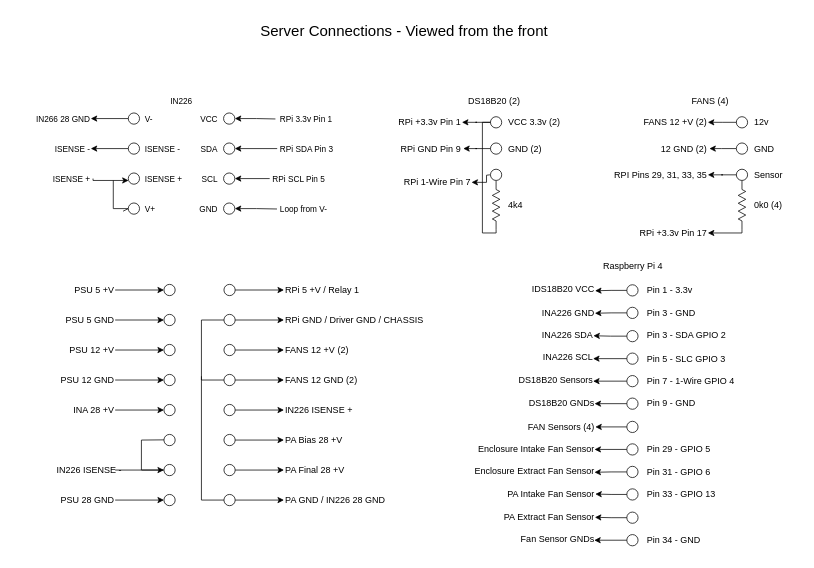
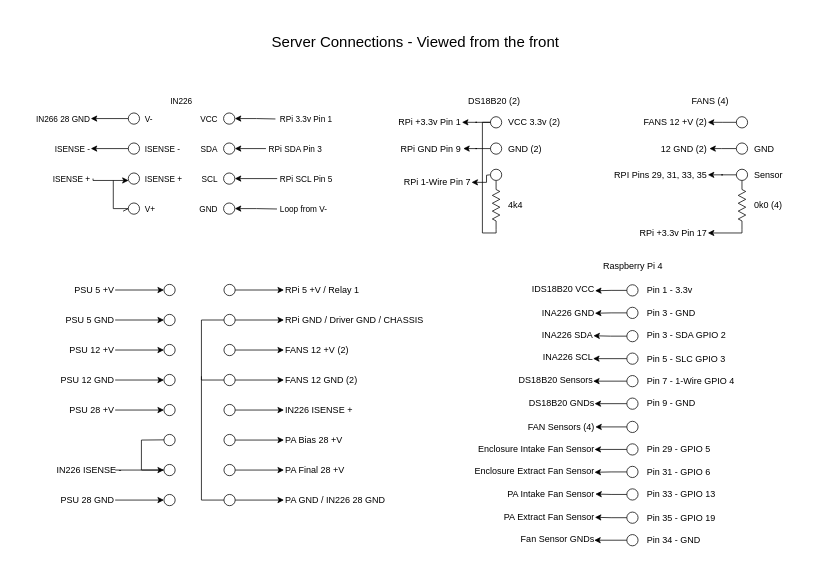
(404, 30) -> (415, 42)
(768, 122) -> none
(312, 149) -> (301, 149)
(305, 179) -> (312, 179)
(94, 410) -> (94, 410)
none -> (687, 518)
